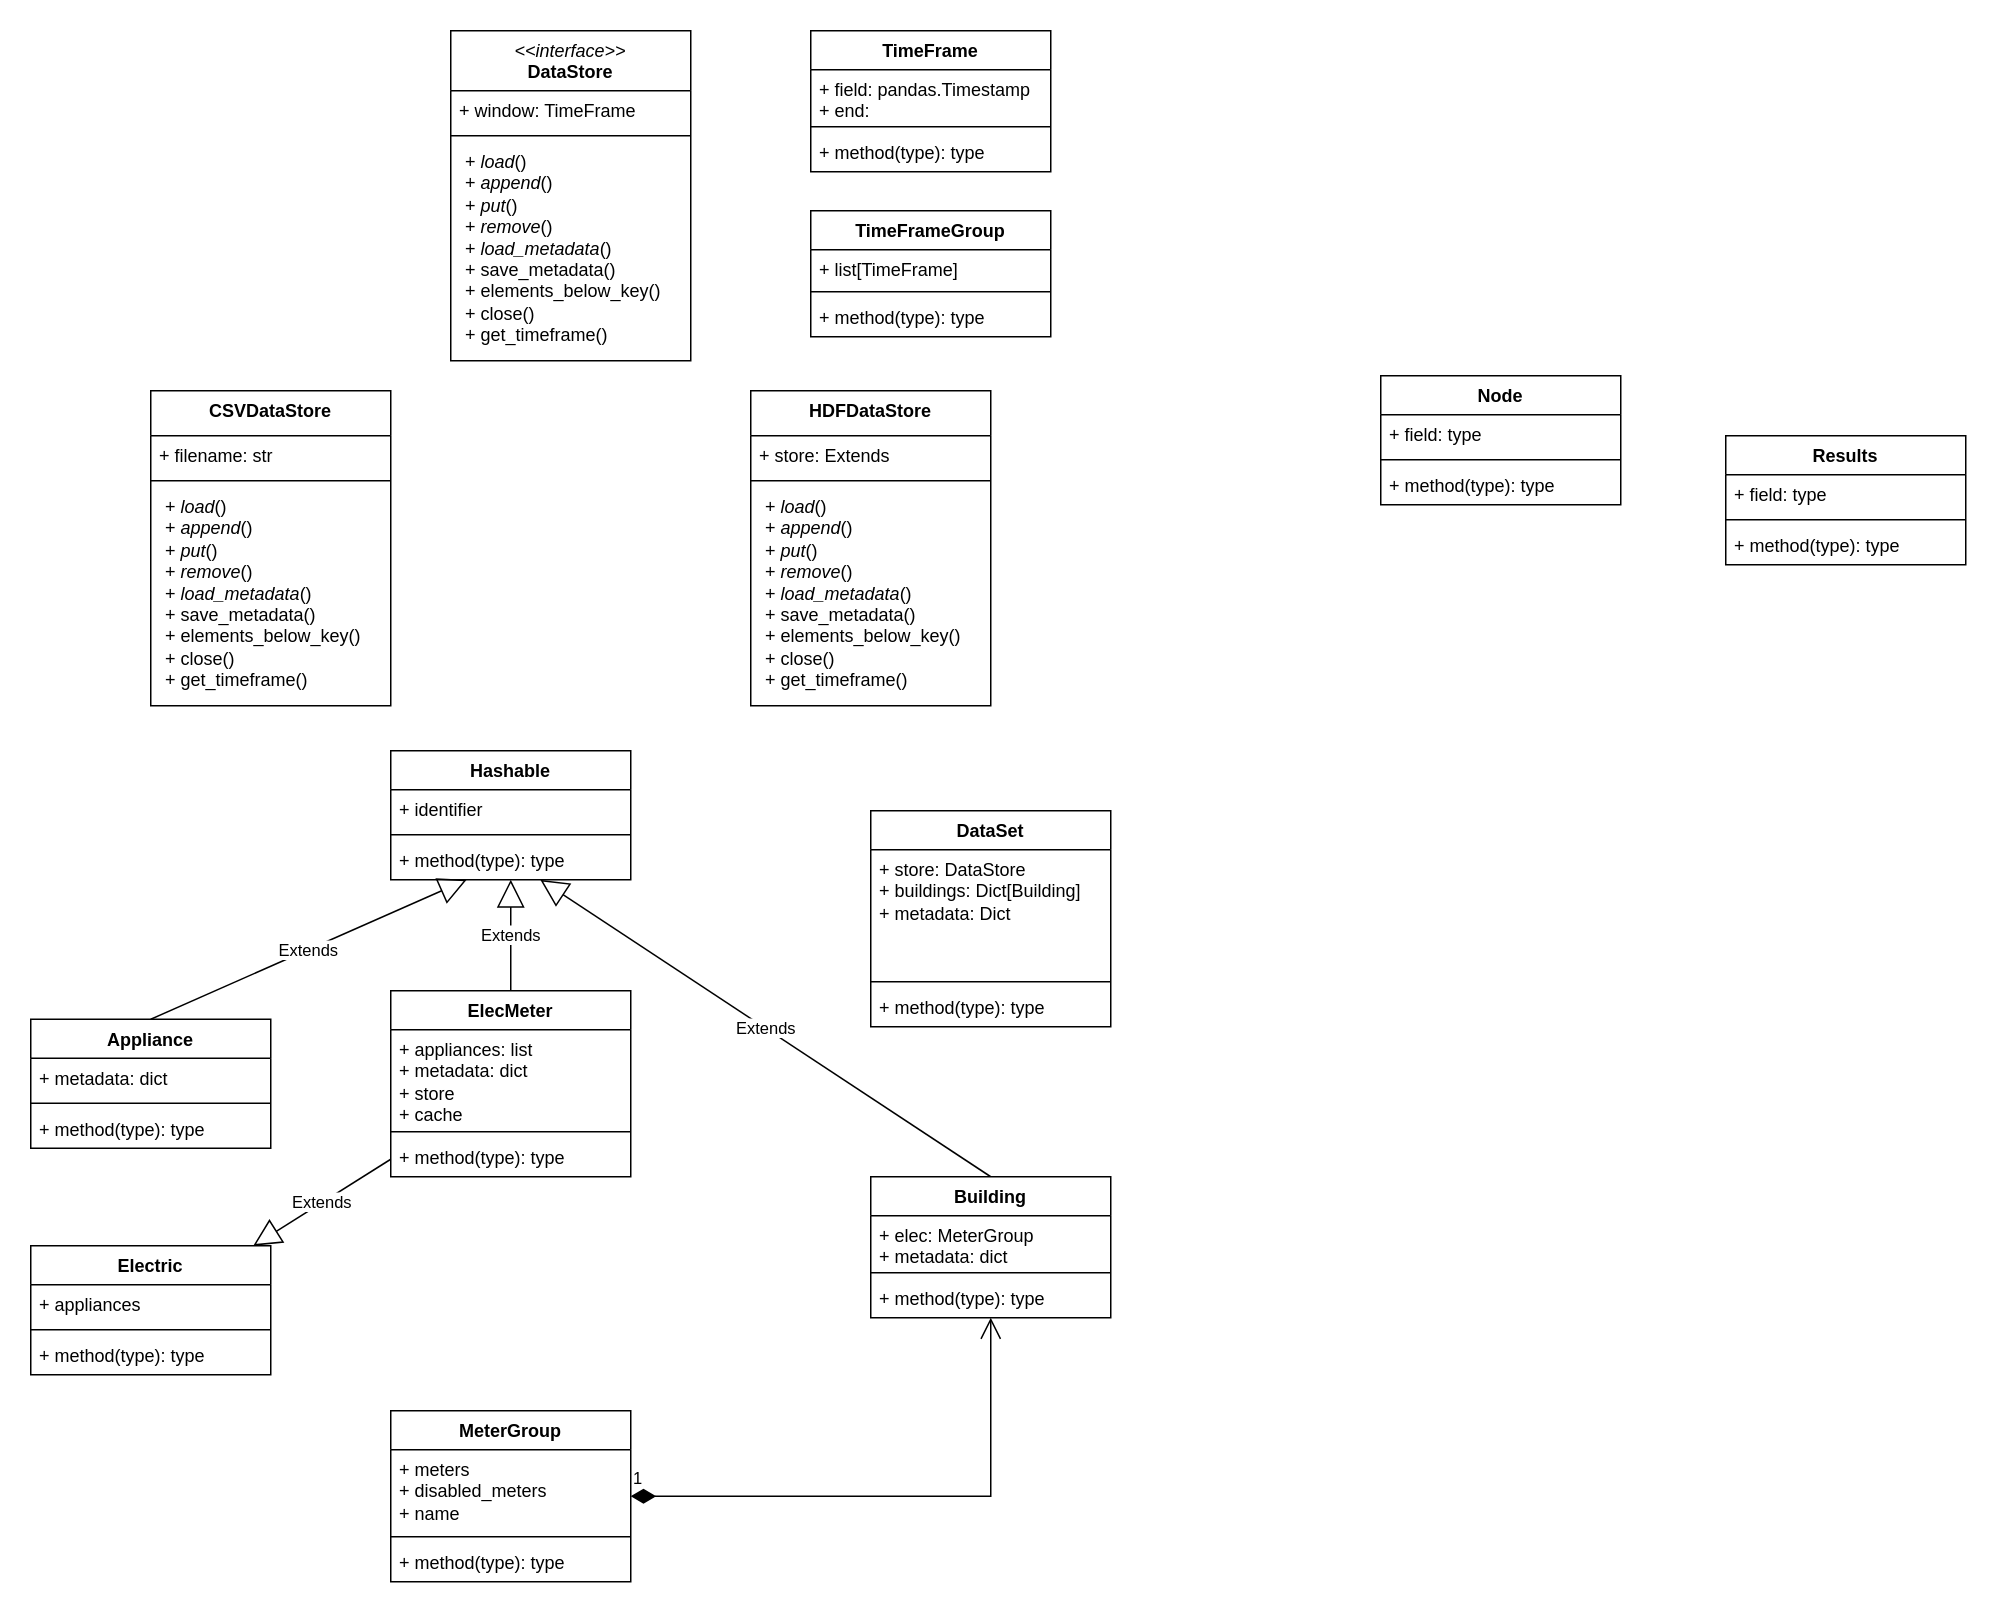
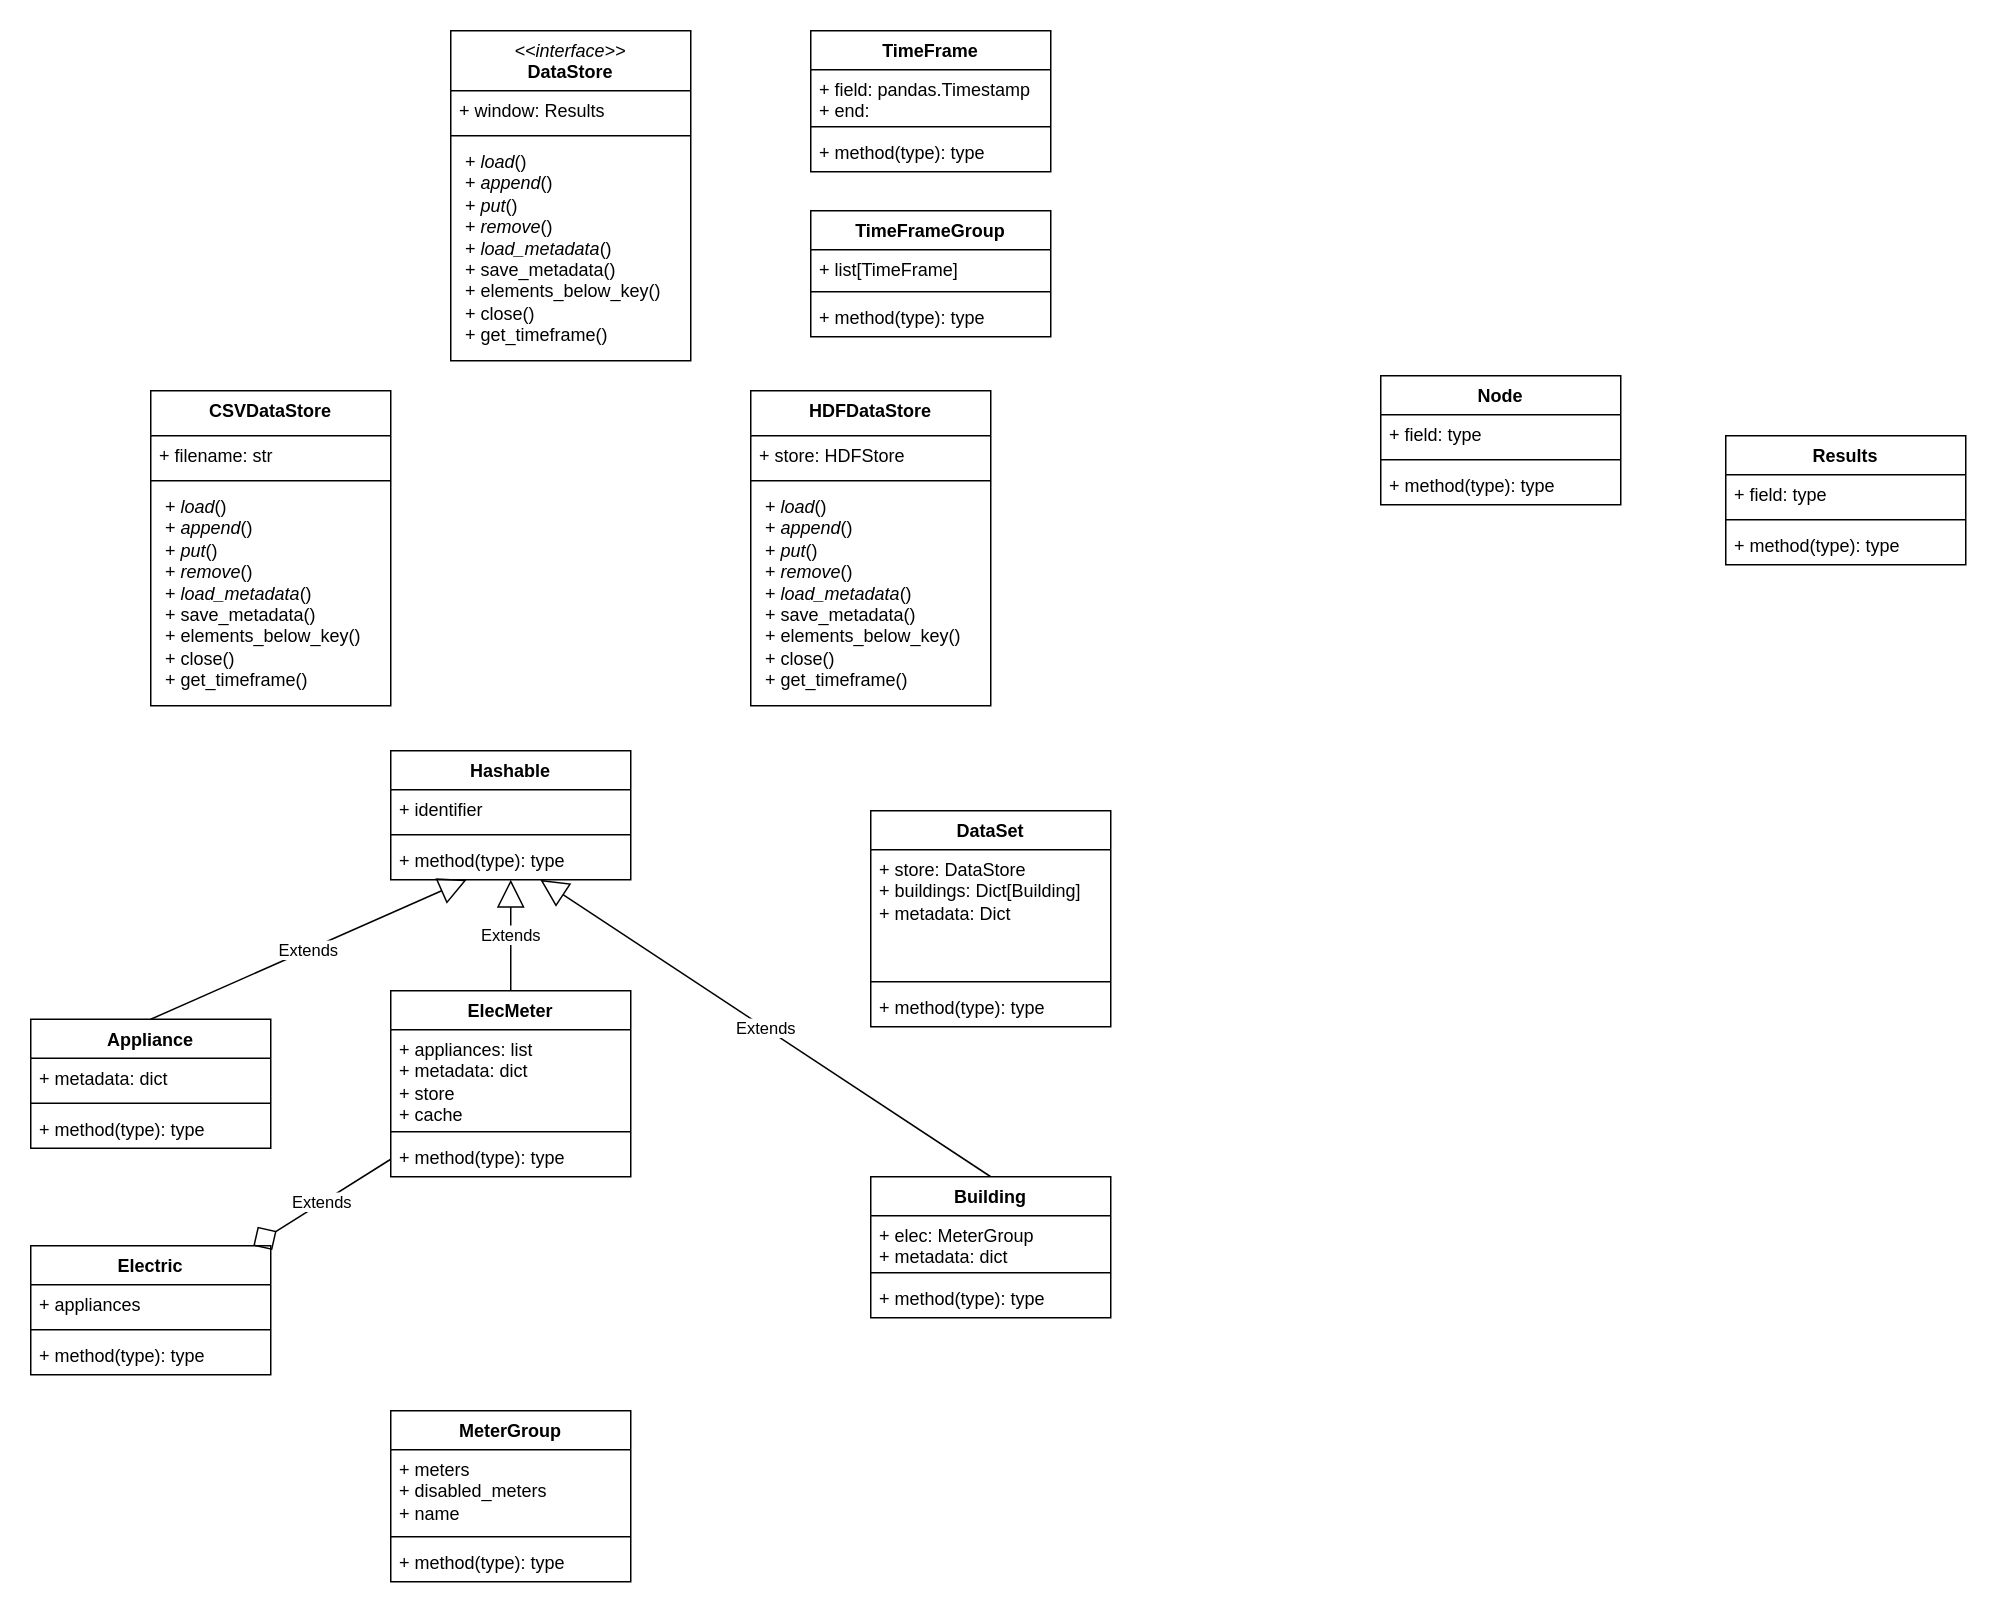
(544, 112) -> (534, 112)
(833, 457) -> (838, 457)
(278, 1230) -> (277, 1231)
(910, 1496) -> none
